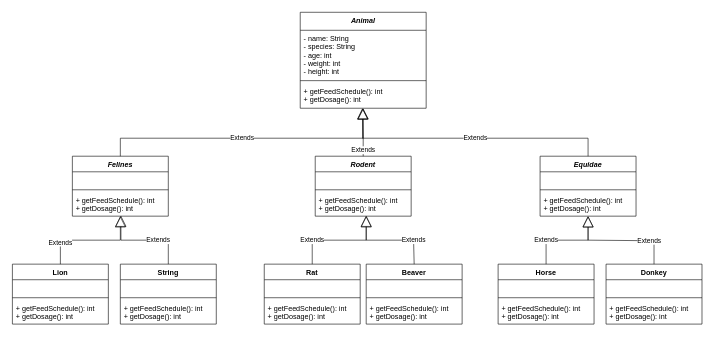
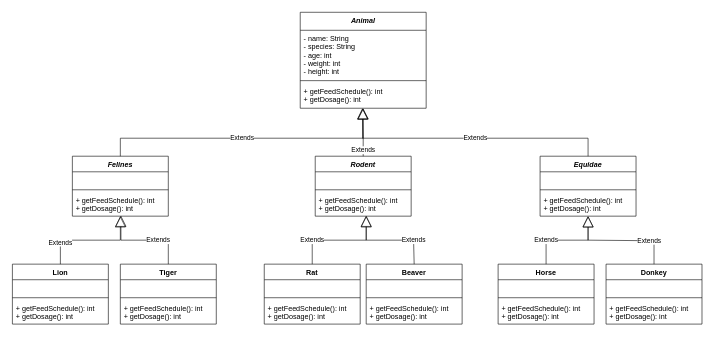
(168, 272) -> (168, 272)
